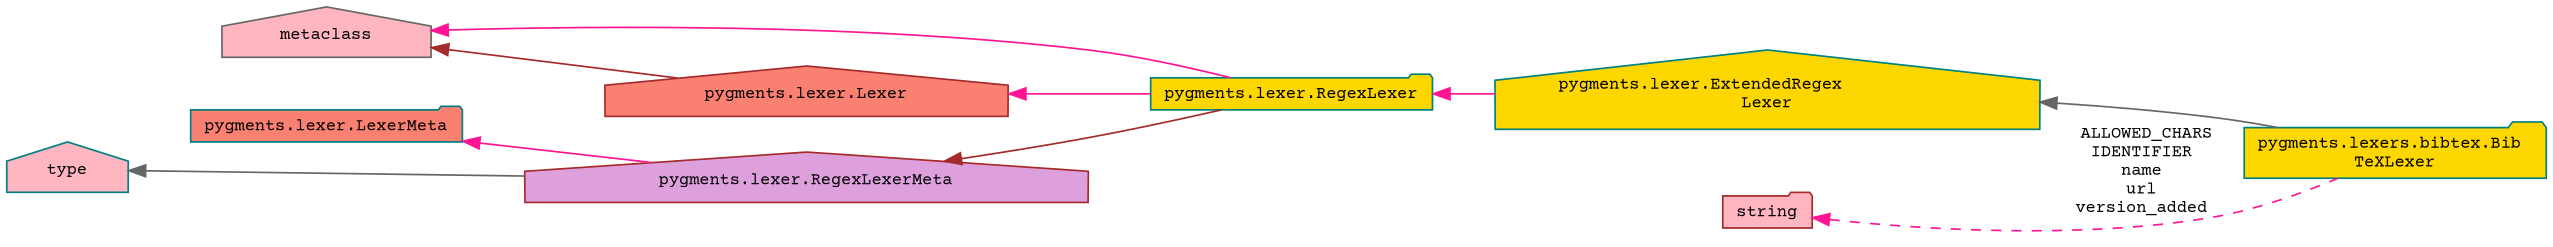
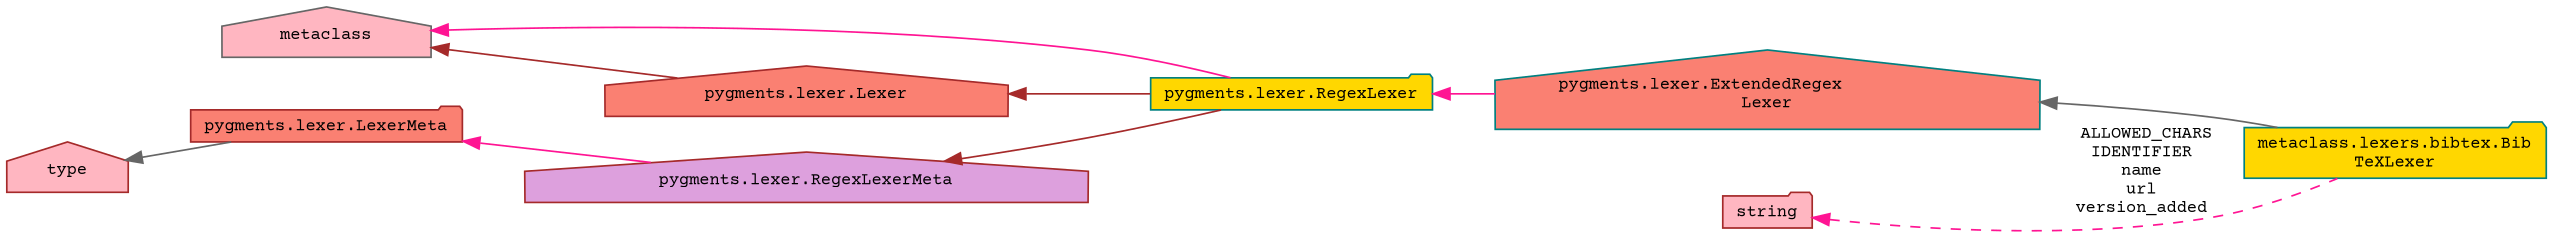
(1088, 94) -> (1088, 94)
(1767, 94) -> (1767, 94)
(327, 126) -> (327, 126)
(2395, 153) -> (2395, 153)
(68, 170) -> (68, 170)
(335, 173) -> (187, 150)
